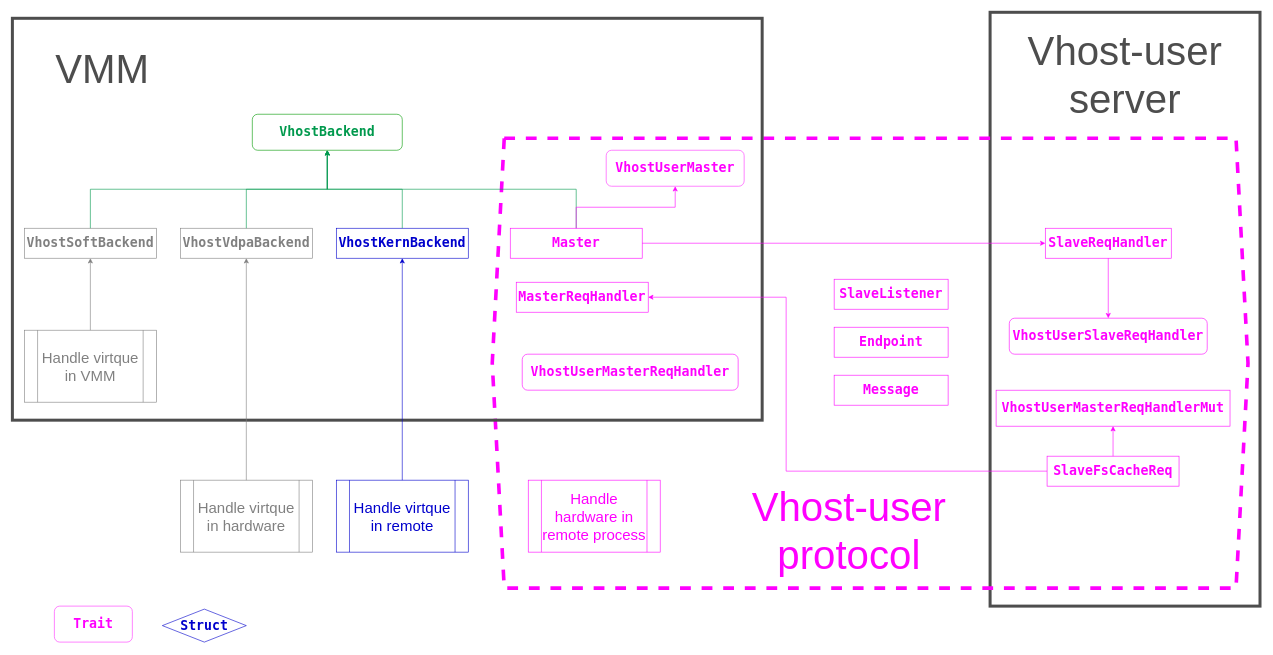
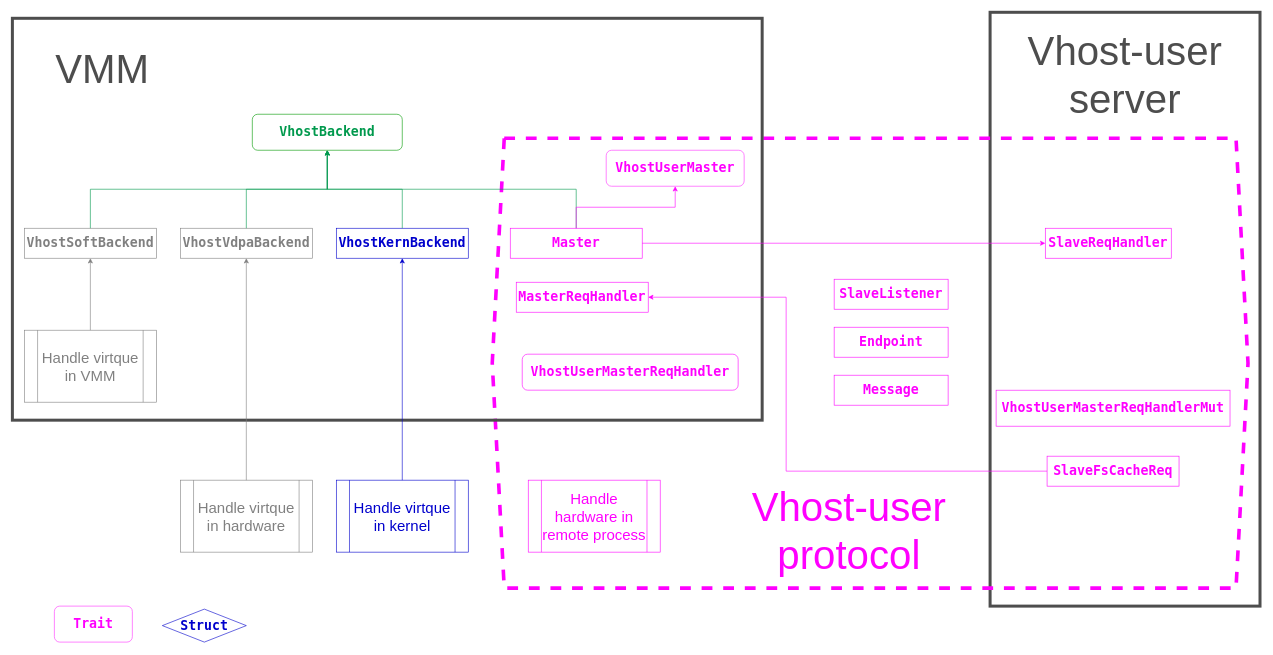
(1109, 312) -> none
(1109, 336) -> none
(1113, 431) -> none
(402, 516) -> (402, 516)
